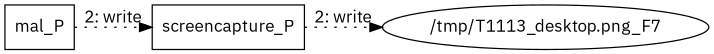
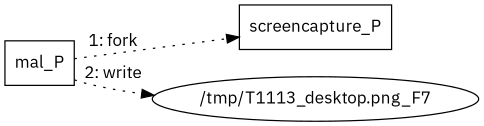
(113, 18) -> (113, 41)
(337, 27) -> (108, 88)
